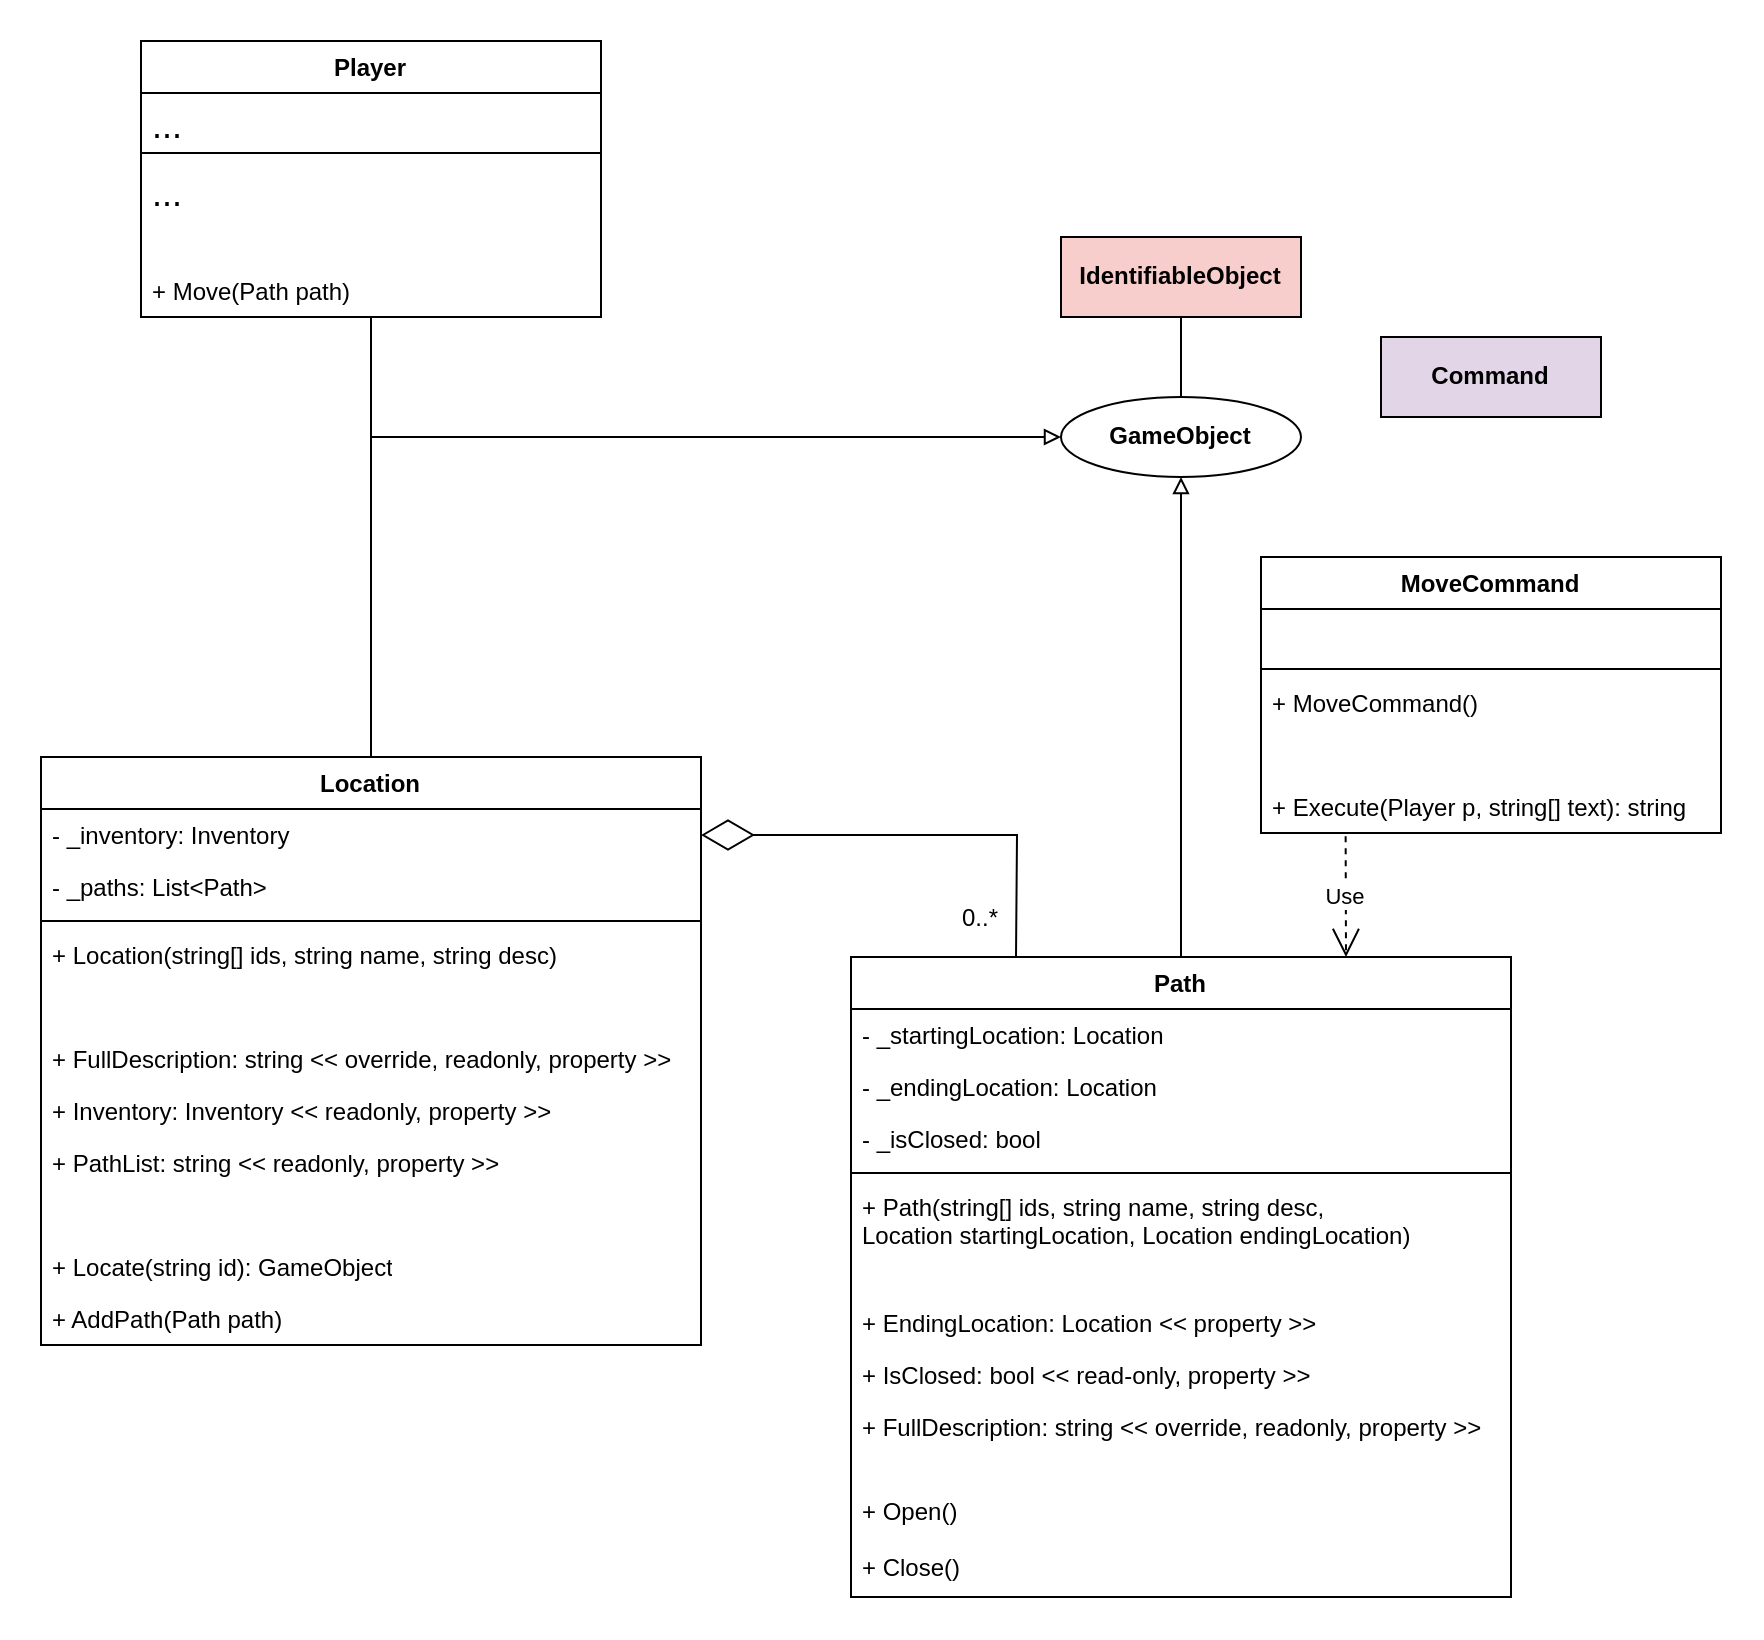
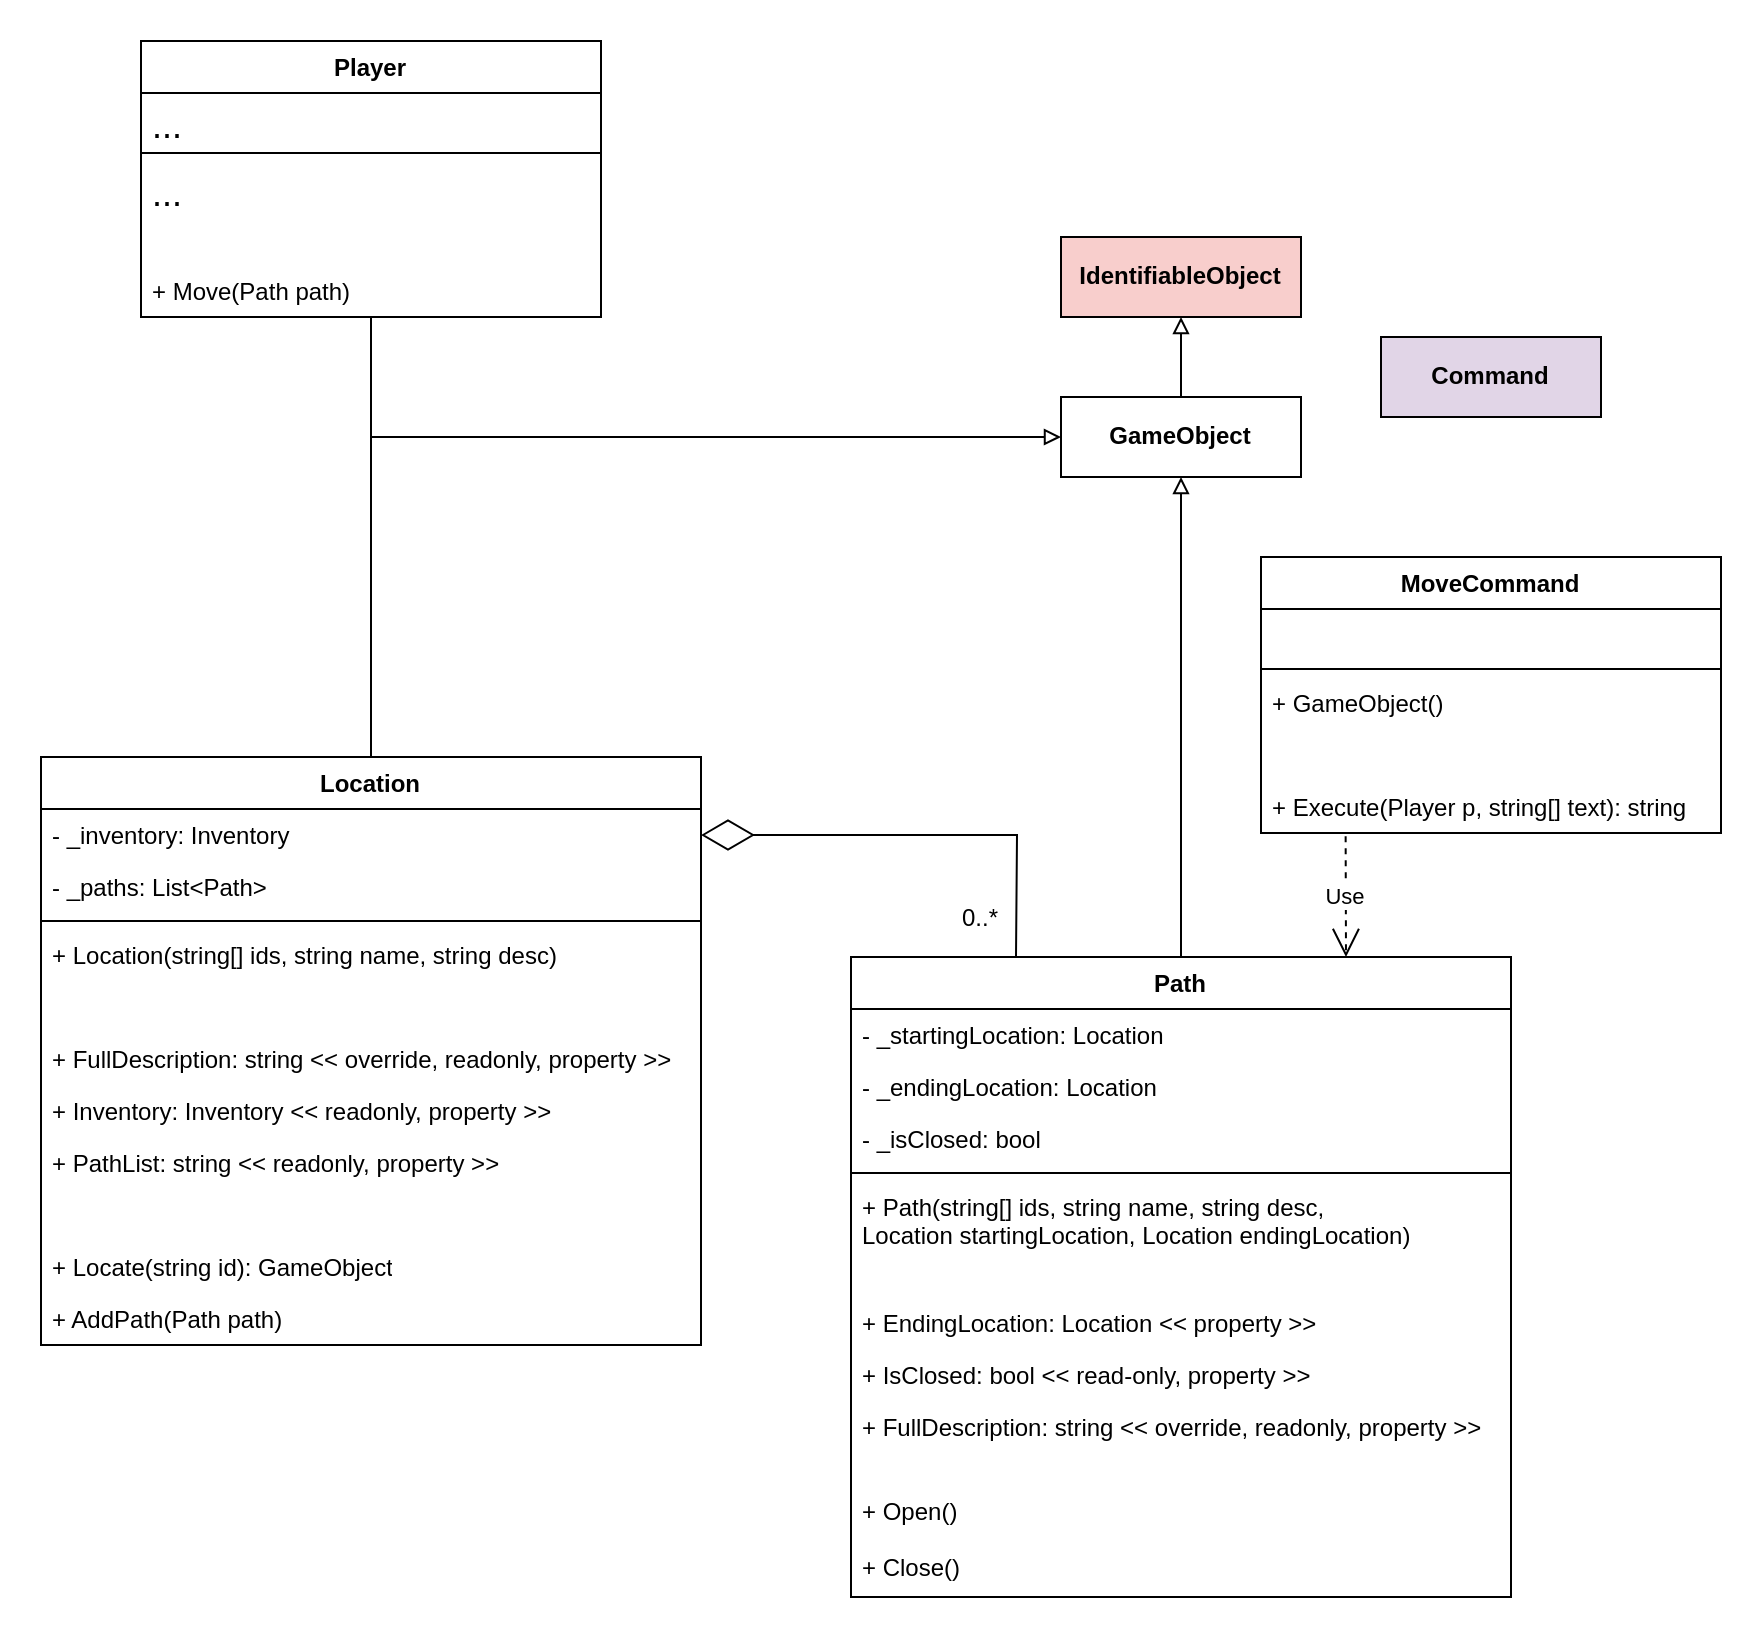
(1181, 327) -> (1181, 334)
(1181, 437) -> (1181, 437)
(1371, 705) -> (1364, 705)
